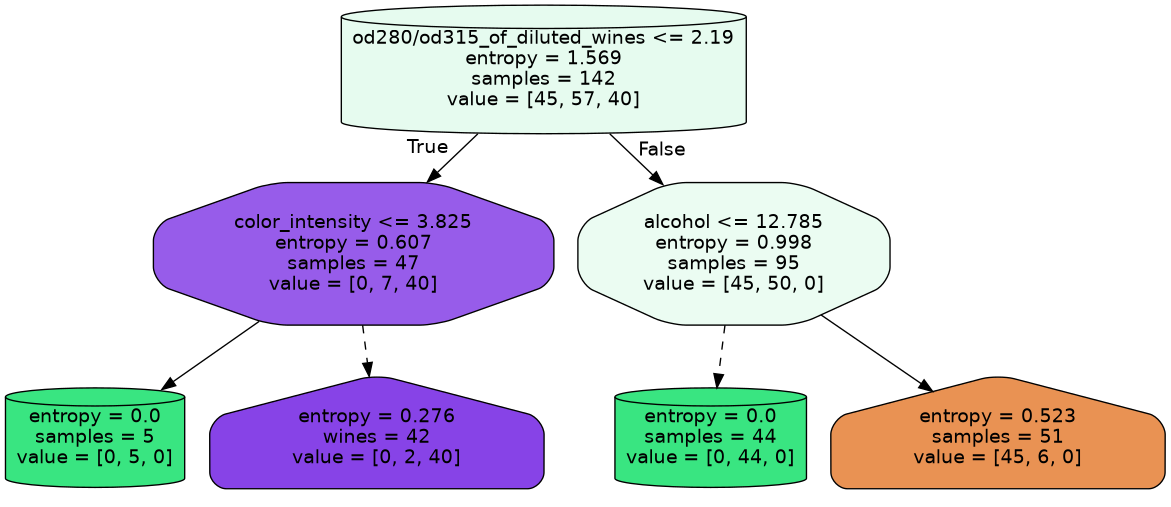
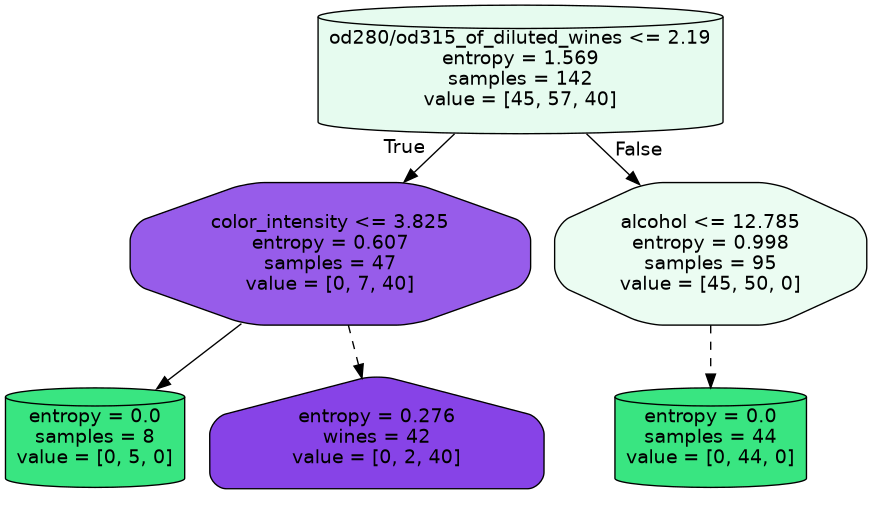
(95, 438) -> (95, 438)
(998, 438) -> none
